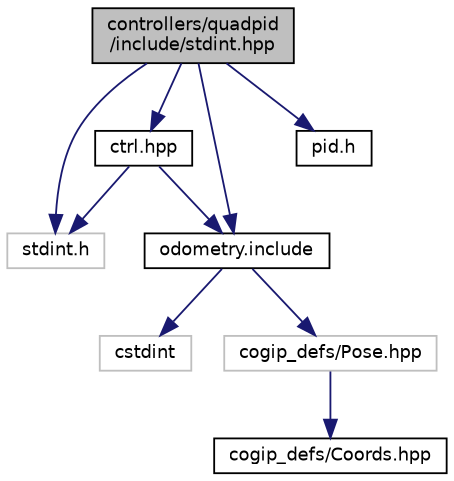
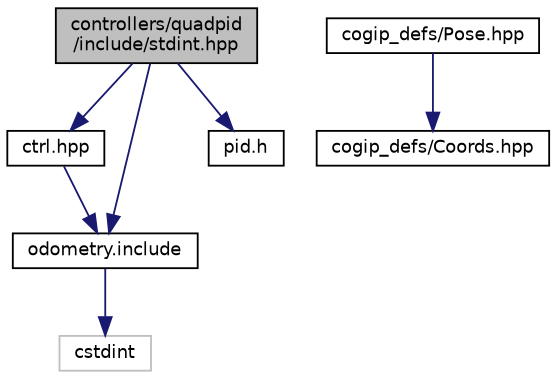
(56, 251) -> none
(278, 295) -> none
(330, 353) -> (433, 36)
